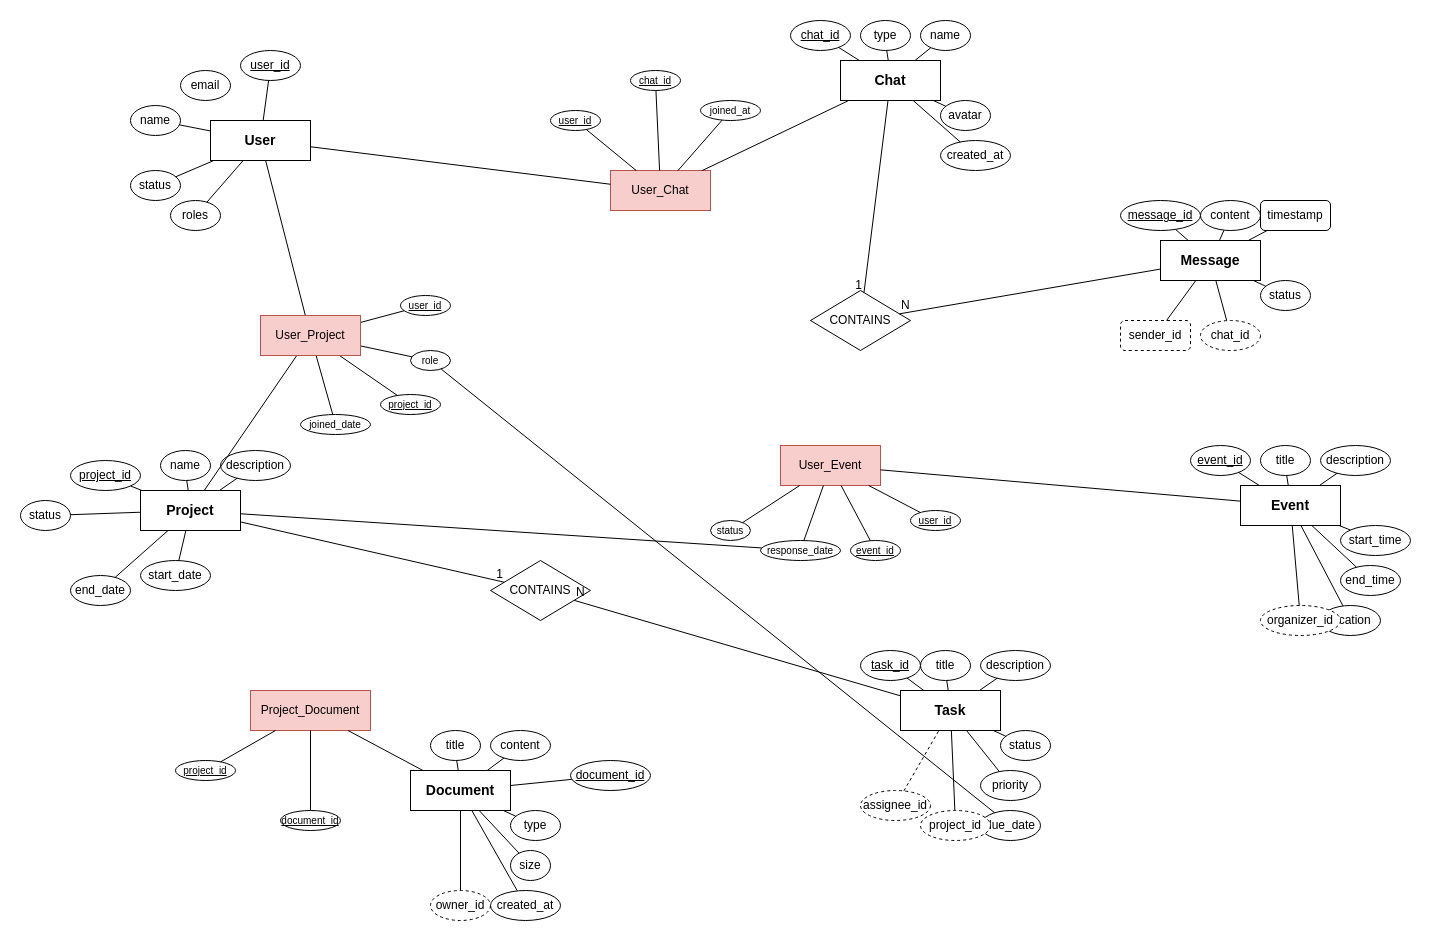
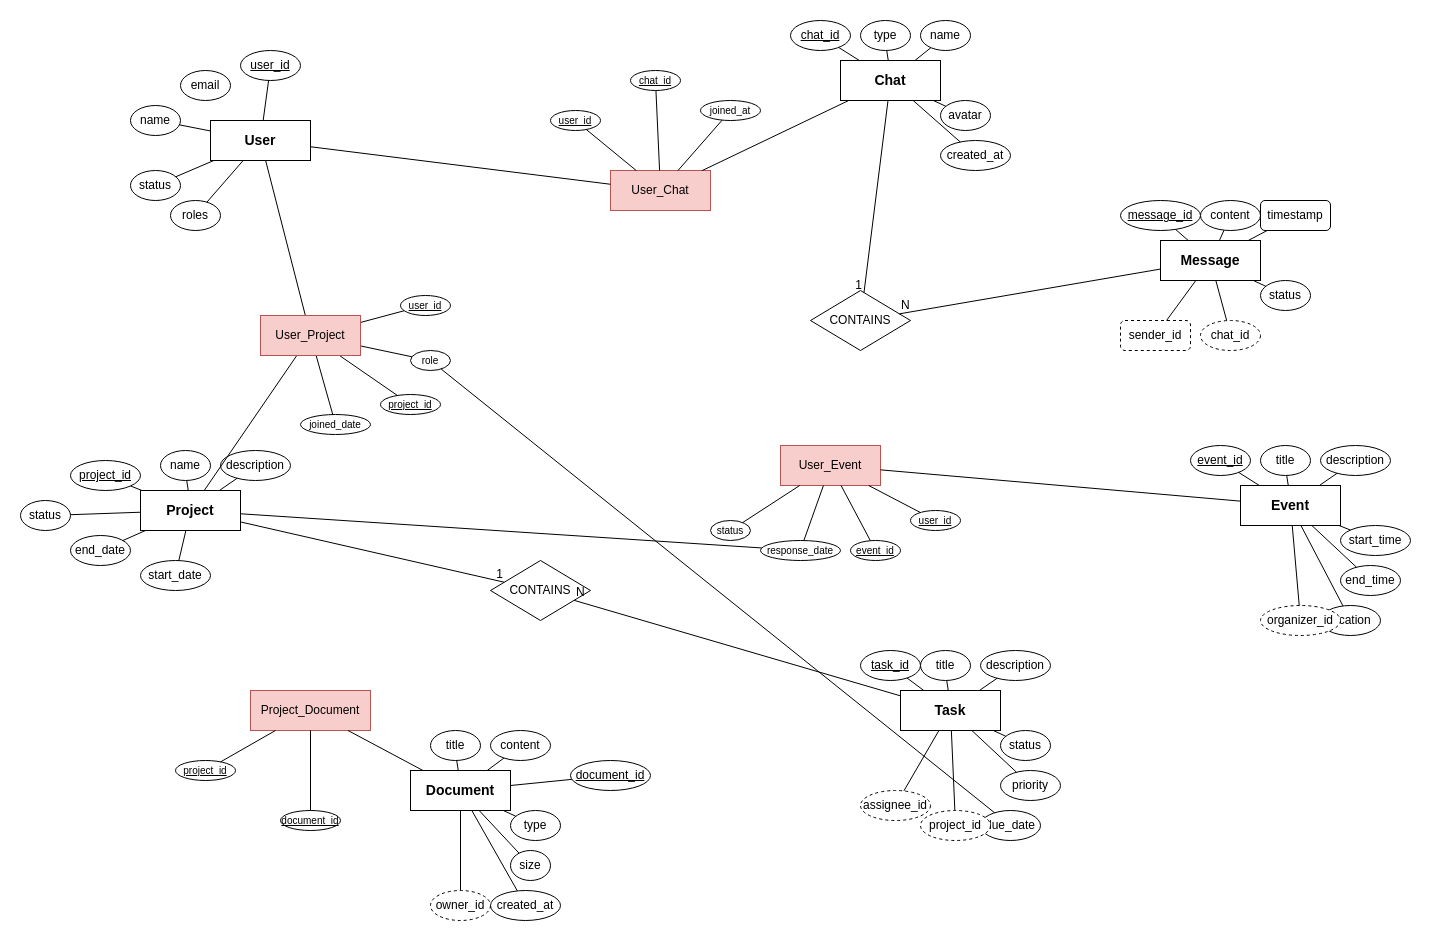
(101, 591) -> (101, 551)
(921, 761) -> (921, 761)
(1011, 786) -> (1031, 786)
